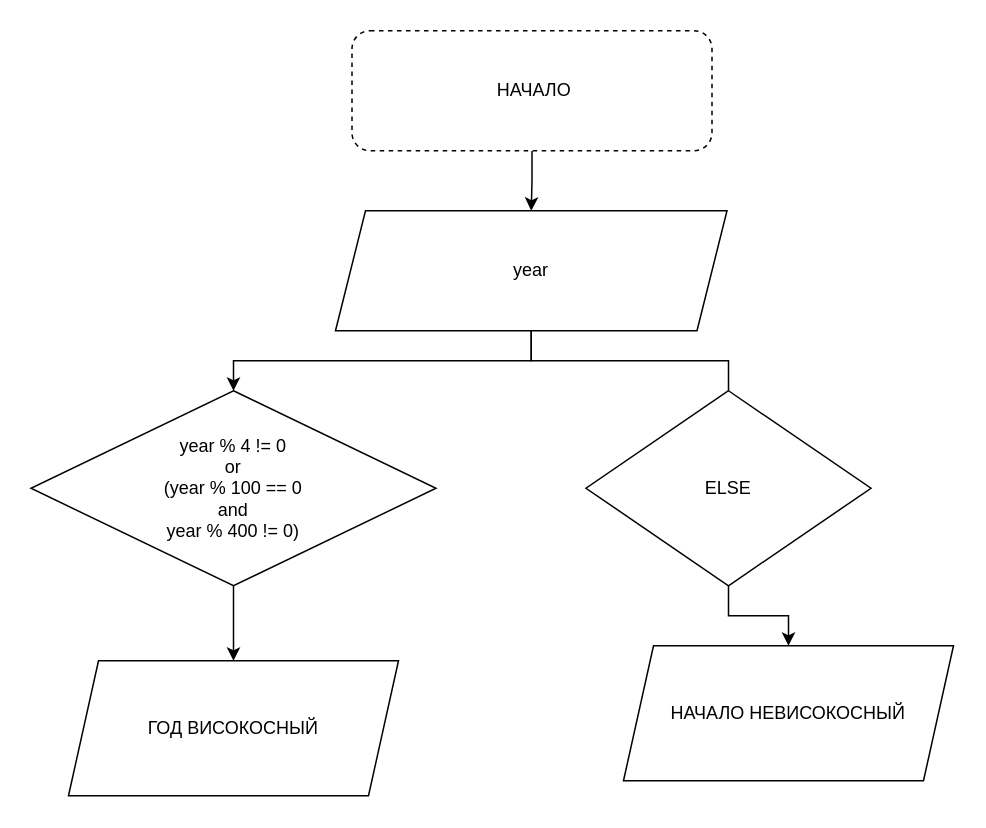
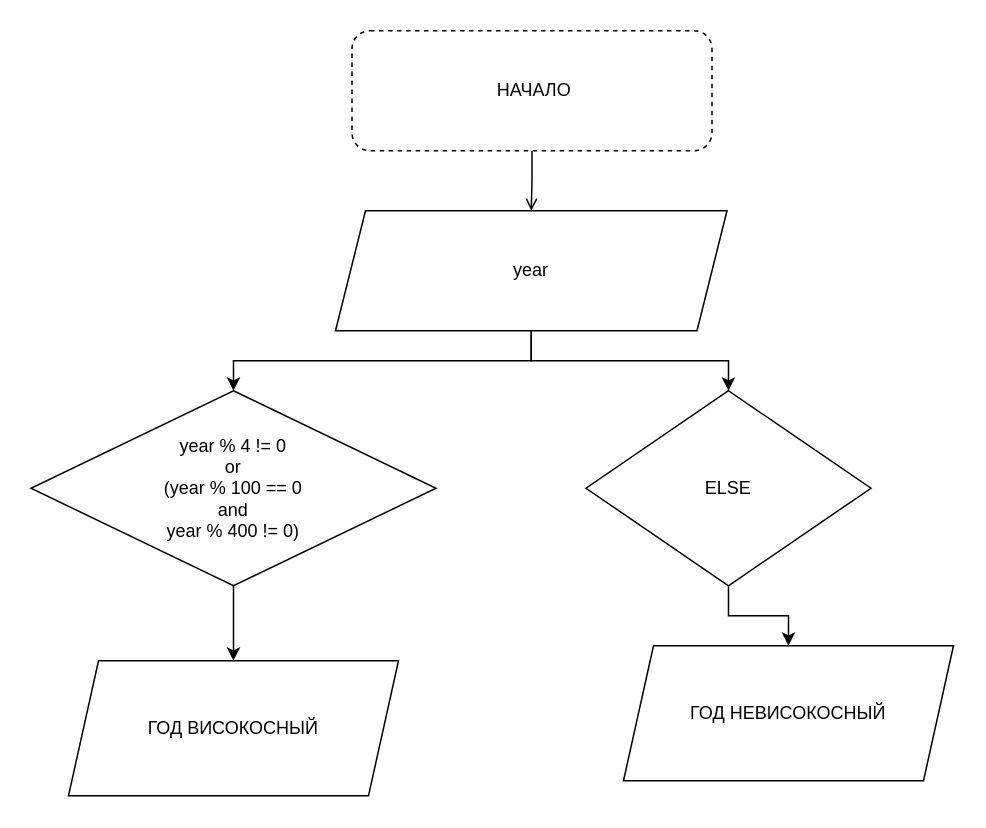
(531, 199) -> (531, 201)
(728, 383) -> (728, 379)
(788, 713) -> (788, 713)
